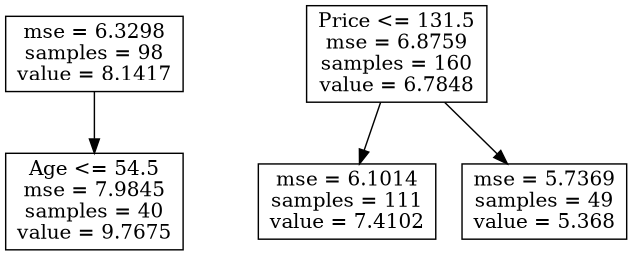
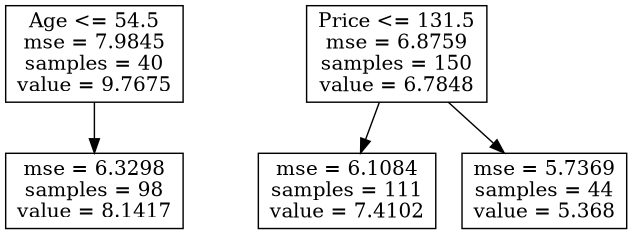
(397, 54) -> (397, 54)
(94, 115) -> (94, 120)
(347, 202) -> (347, 191)
(544, 202) -> (544, 191)
